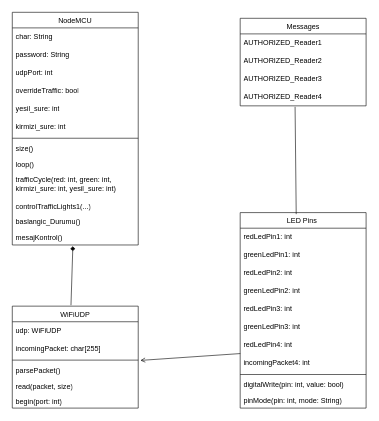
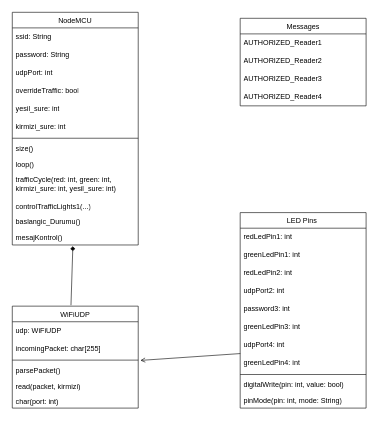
(37, 37) -> (36, 37)
(296, 161) -> none
(274, 291) -> (267, 291)
(270, 309) -> (269, 309)
(270, 345) -> (267, 345)
(280, 363) -> (274, 363)
(49, 387) -> (54, 387)
(44, 402) -> (43, 402)
